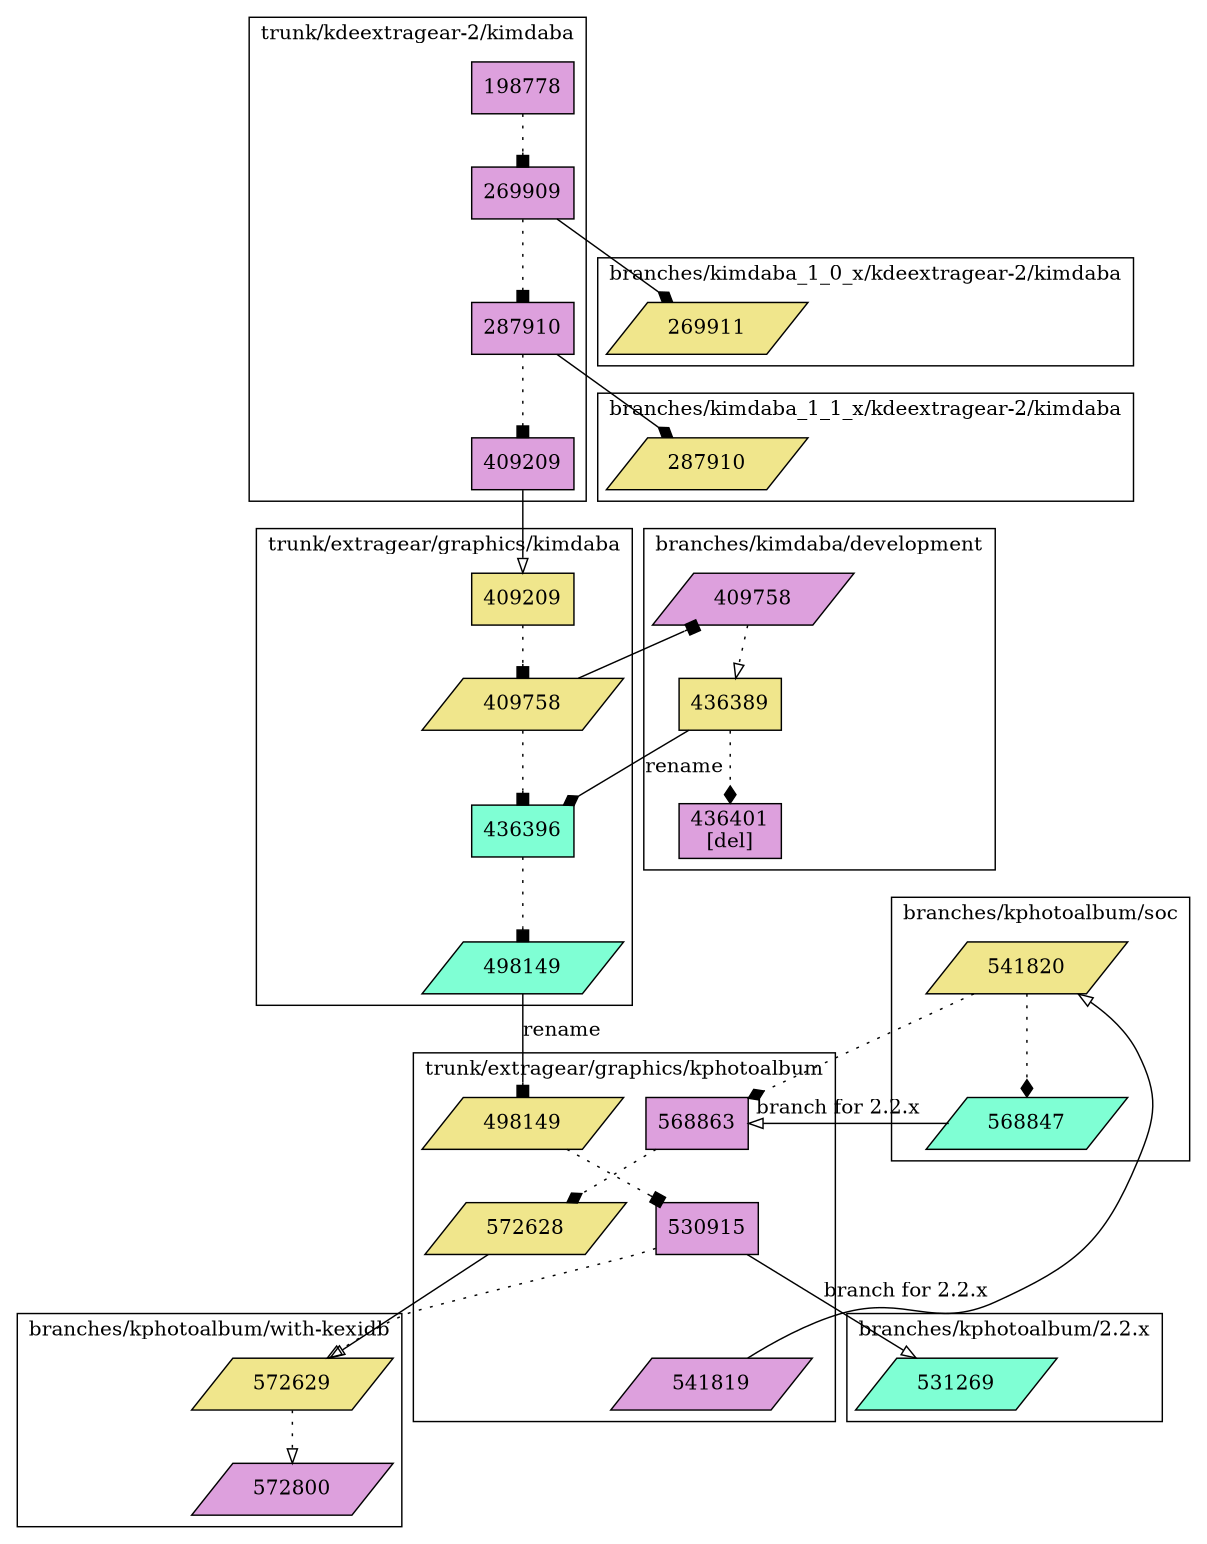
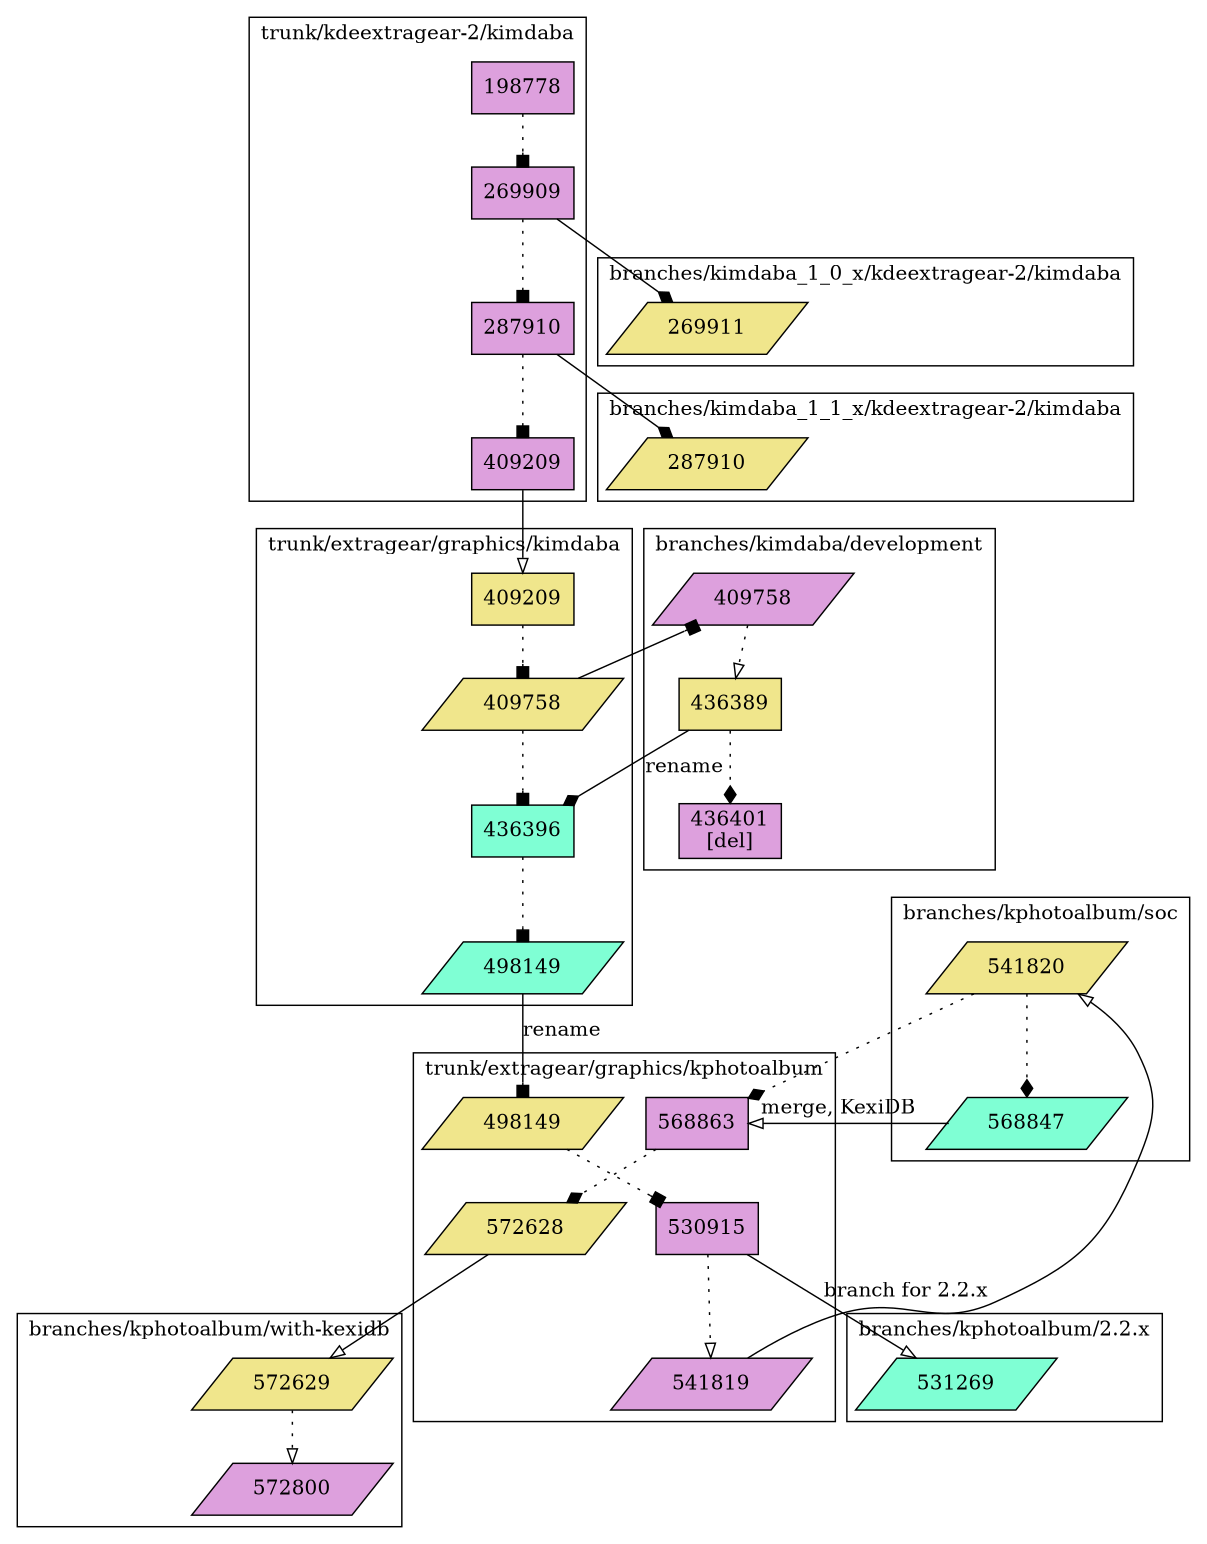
(839, 1108) -> (839, 1108)
(494, 1291) -> (709, 1299)
